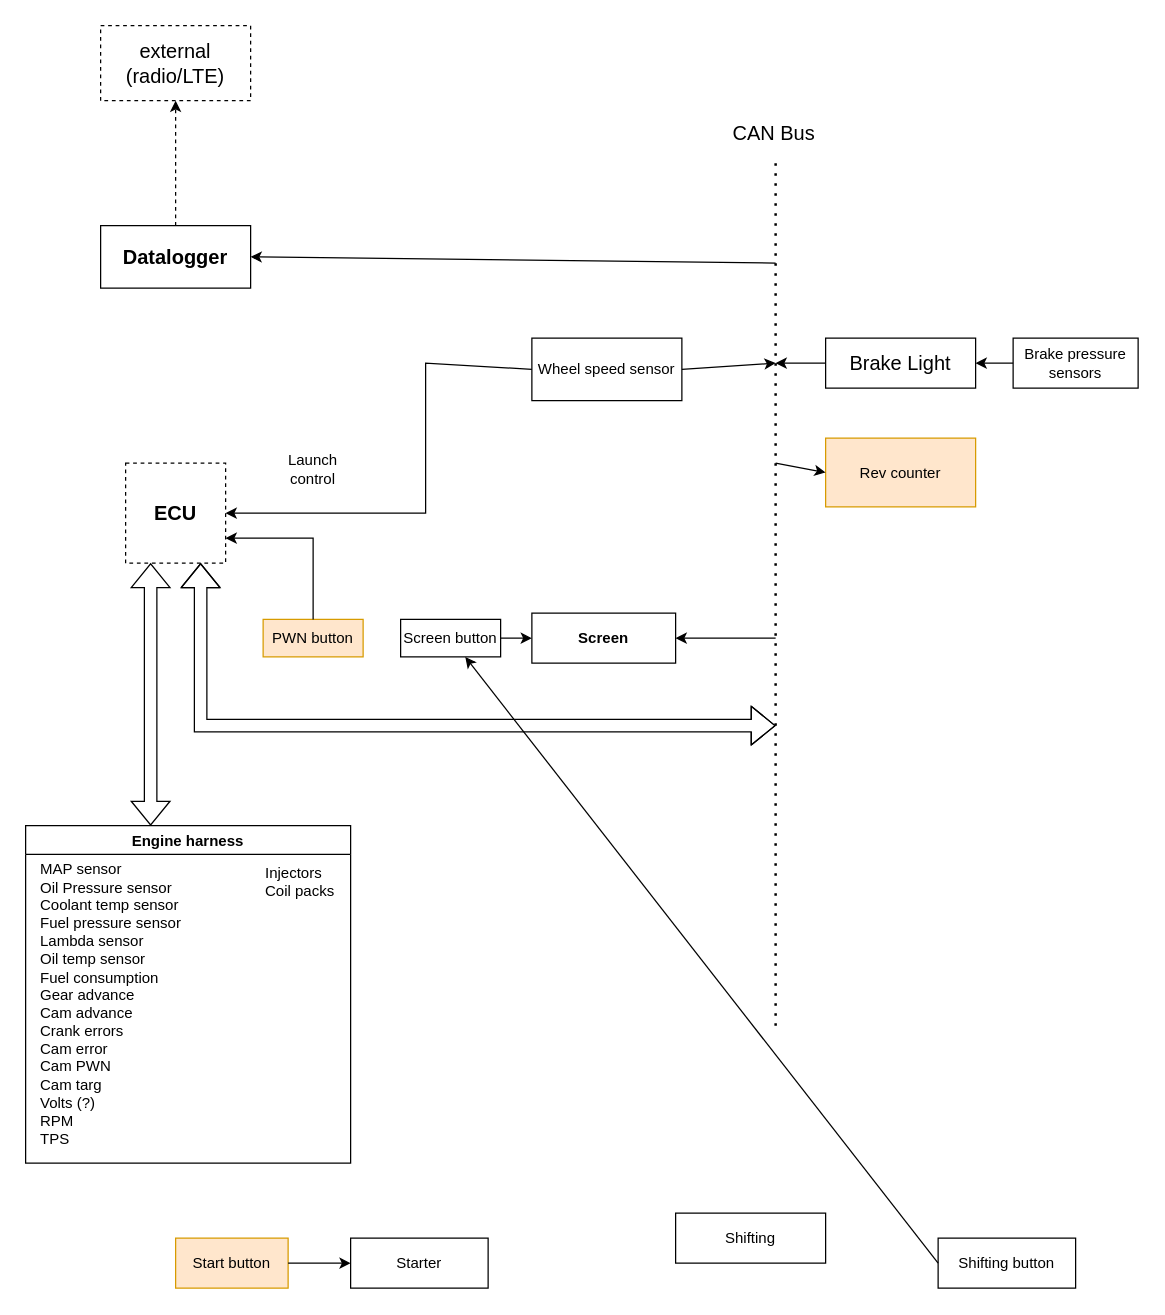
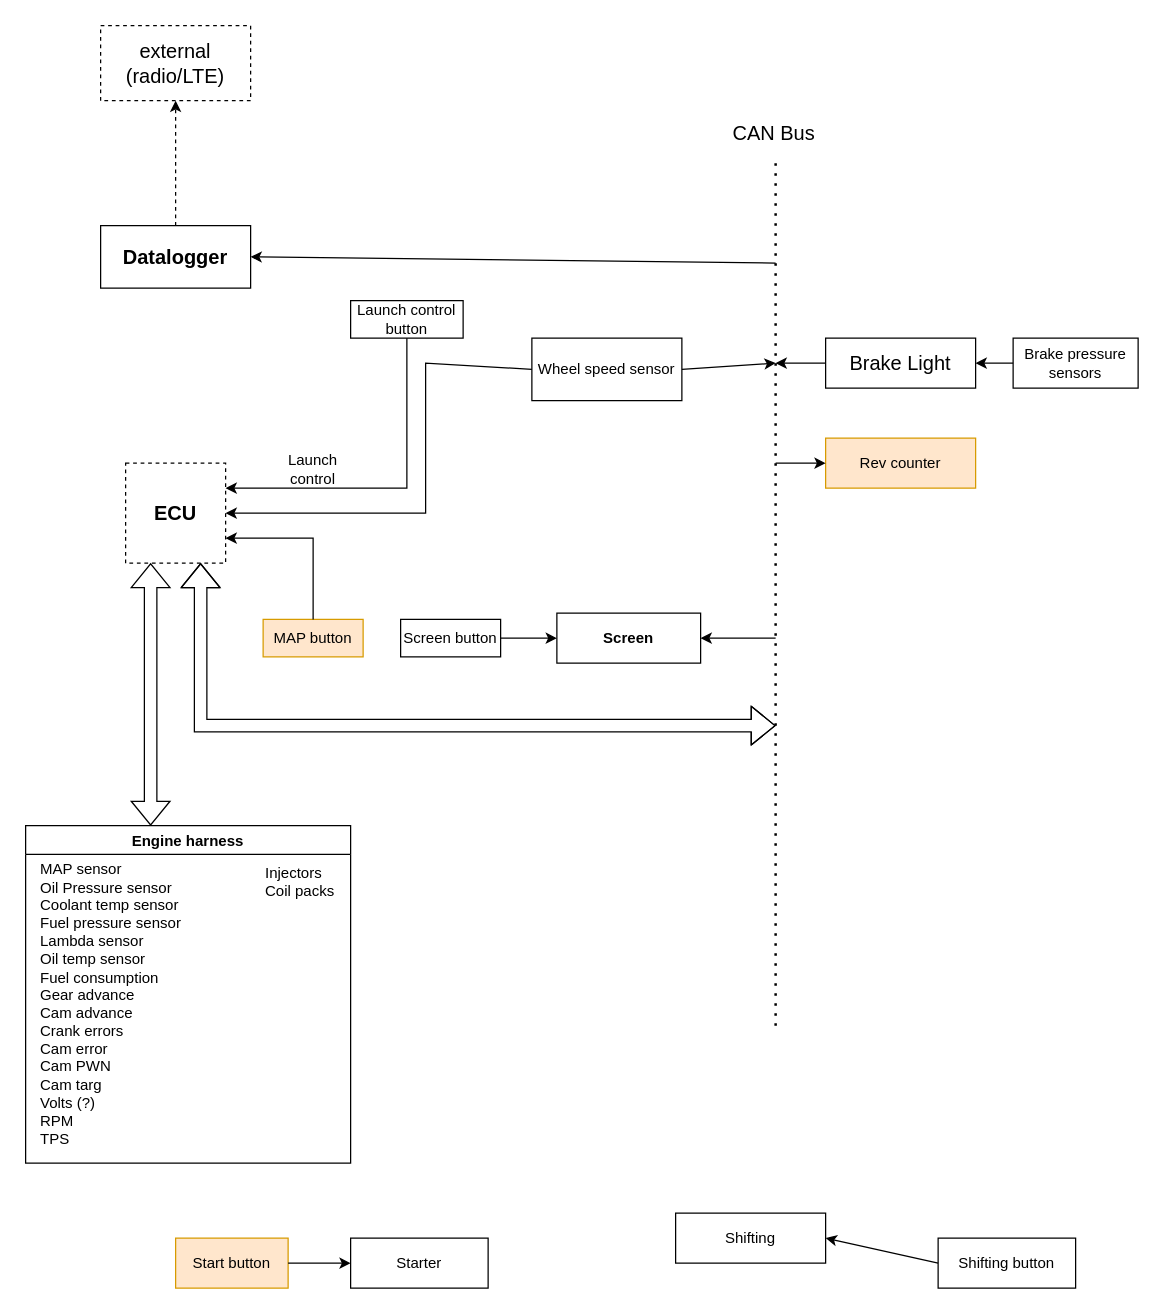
none -> (407, 319)
(901, 473) -> (901, 463)
none -> (396, 488)
(313, 638) -> (313, 638)
(604, 638) -> (629, 638)
(704, 963) -> (886, 1252)
